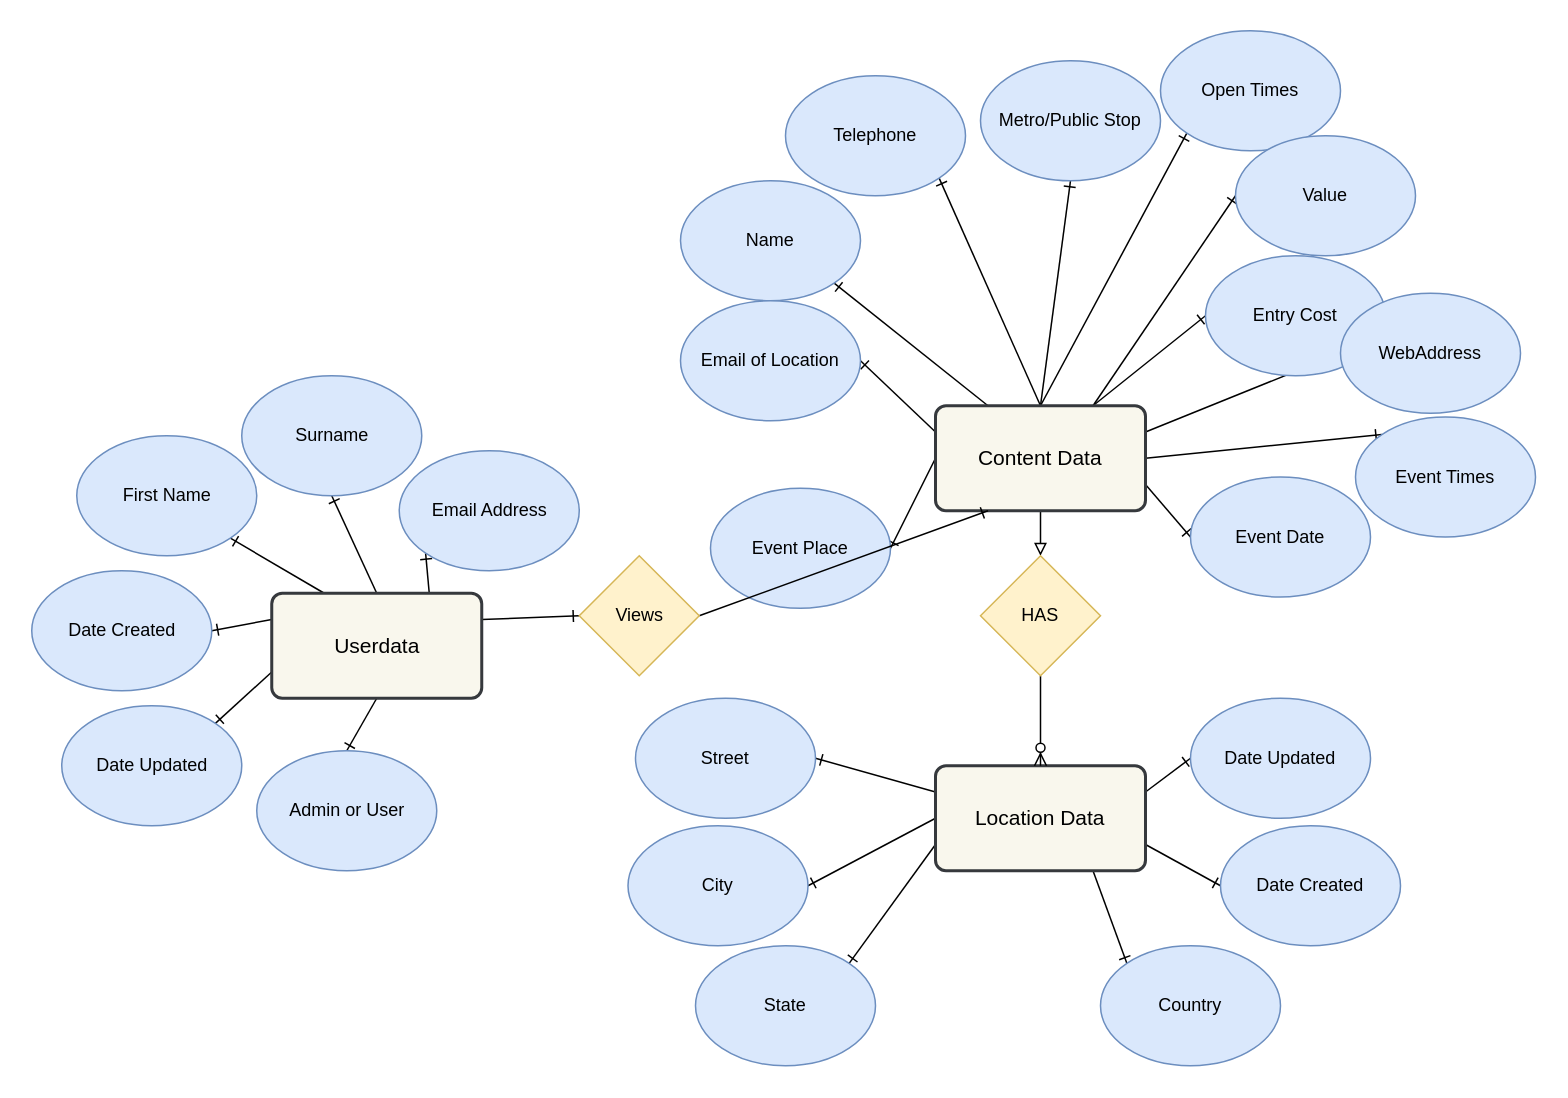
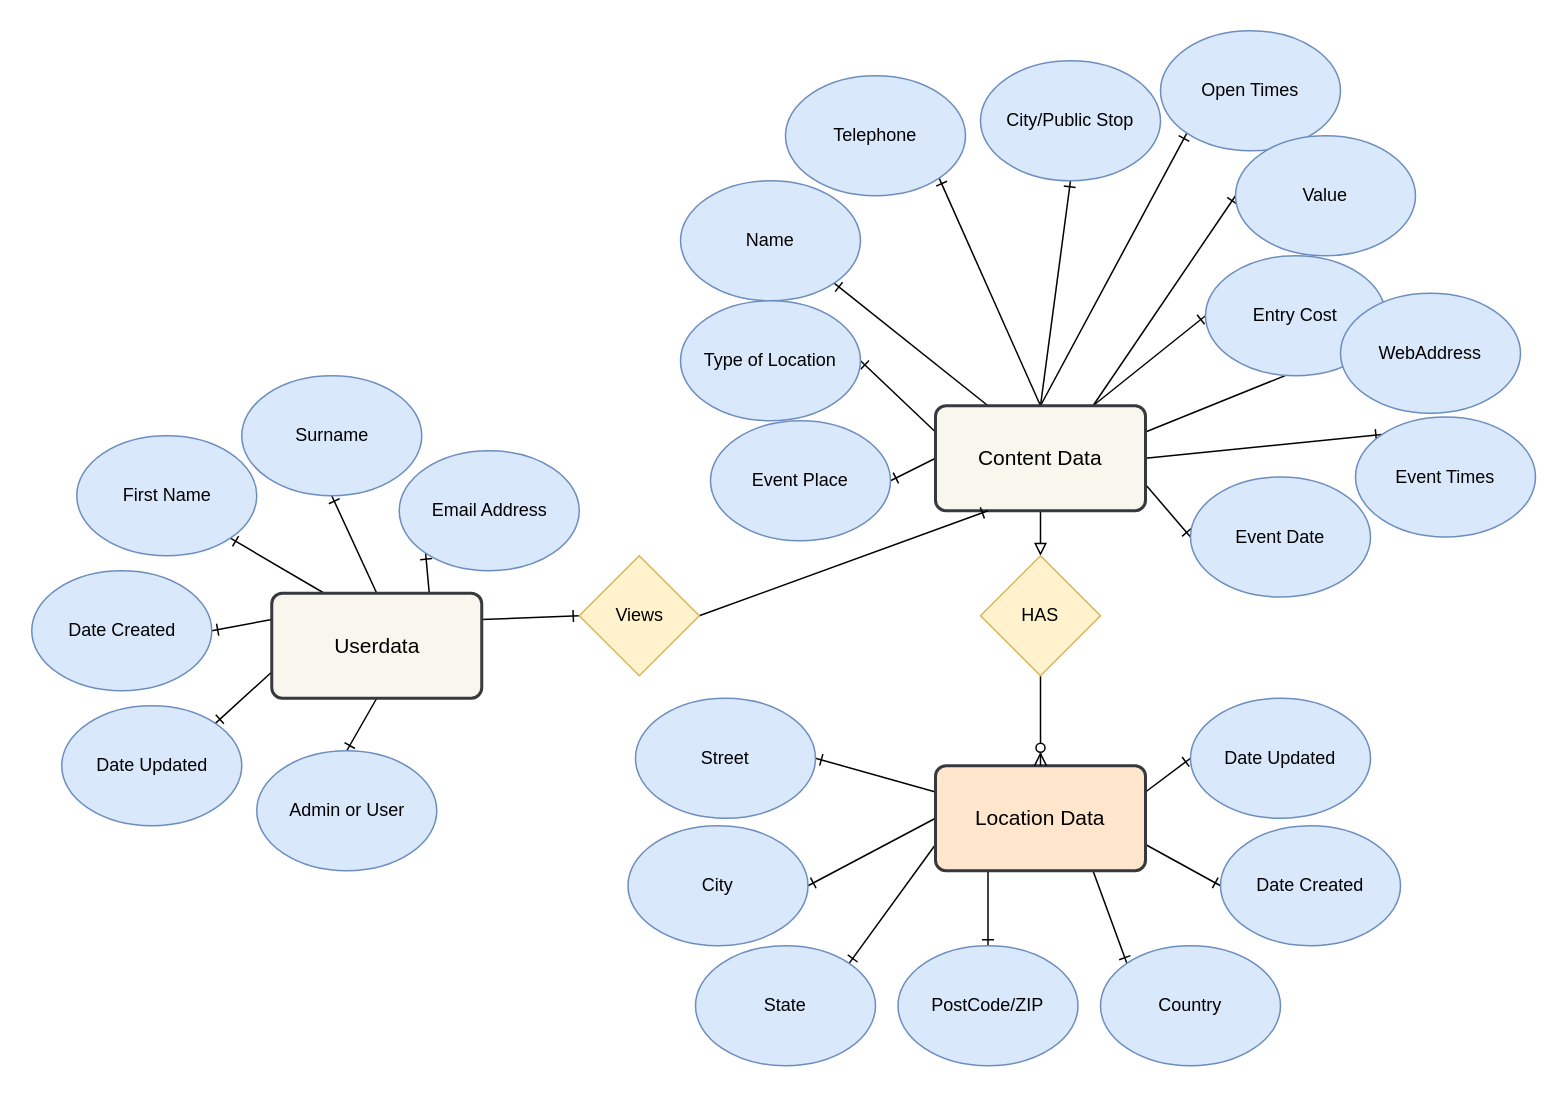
(1070, 121) -> (1070, 121)
(770, 361) -> (770, 361)
(800, 548) -> (800, 481)
(1040, 818) -> (1040, 818)
none -> (988, 908)
none -> (988, 1006)
